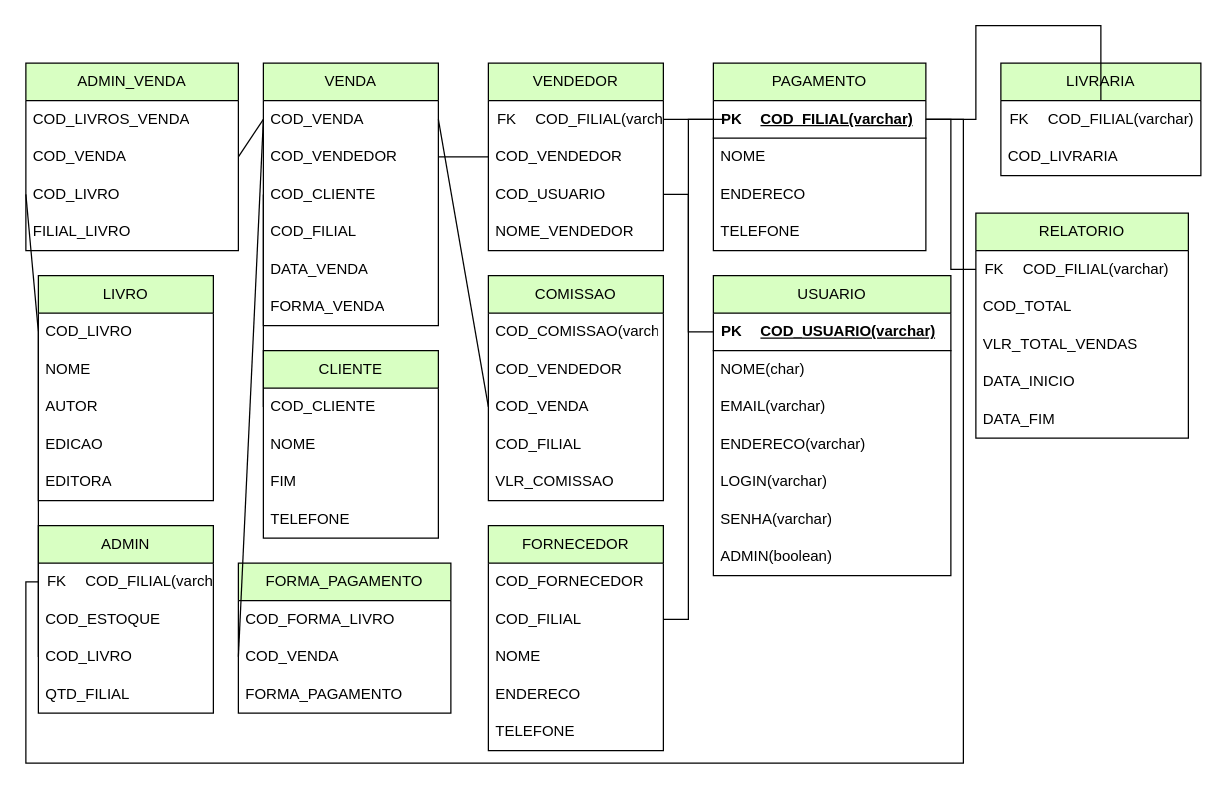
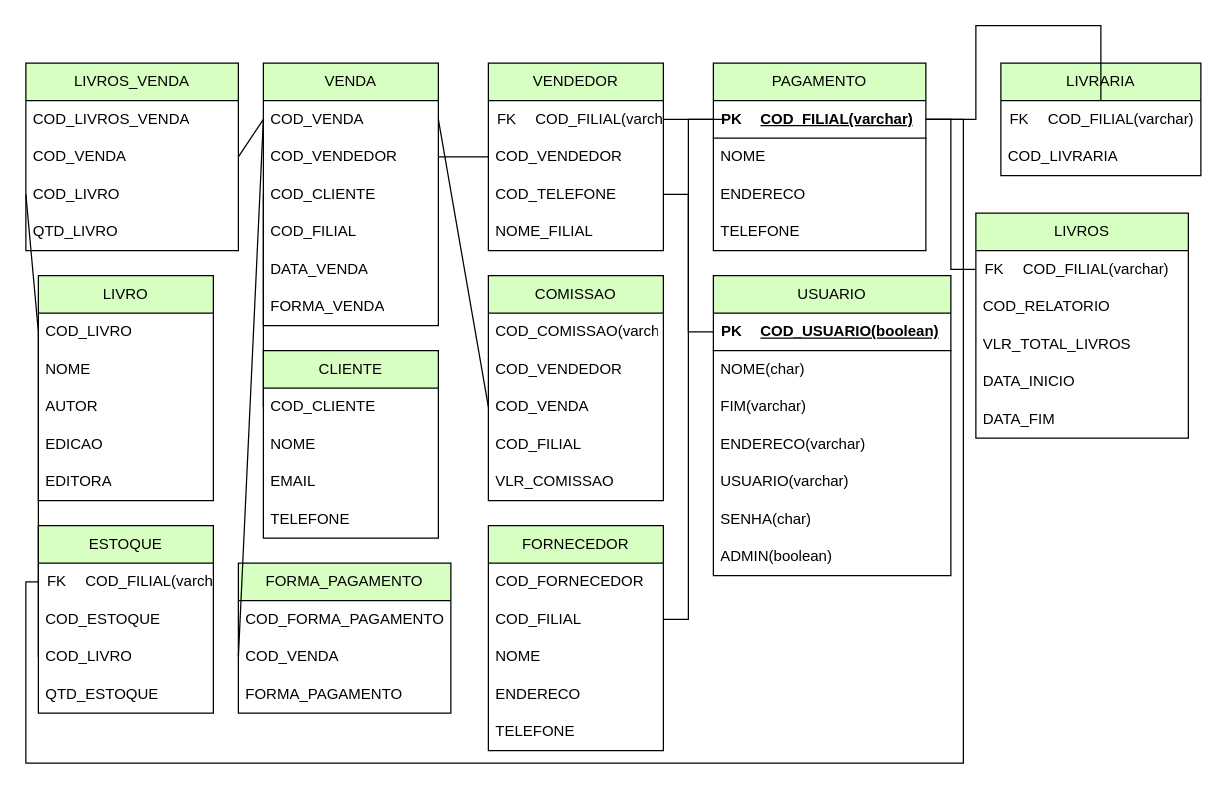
(132, 82) -> (132, 82)
(542, 194) -> (546, 194)
(84, 232) -> (71, 232)
(550, 232) -> (542, 232)
(1082, 232) -> (1082, 232)
(1021, 307) -> (1038, 307)
(845, 332) -> (843, 332)
(1050, 344) -> (1050, 344)
(779, 407) -> (771, 407)
(283, 482) -> (292, 482)
(779, 482) -> (788, 482)
(779, 519) -> (767, 519)
(126, 544) -> (126, 544)
(309, 619) -> (325, 619)
(88, 694) -> (92, 694)
